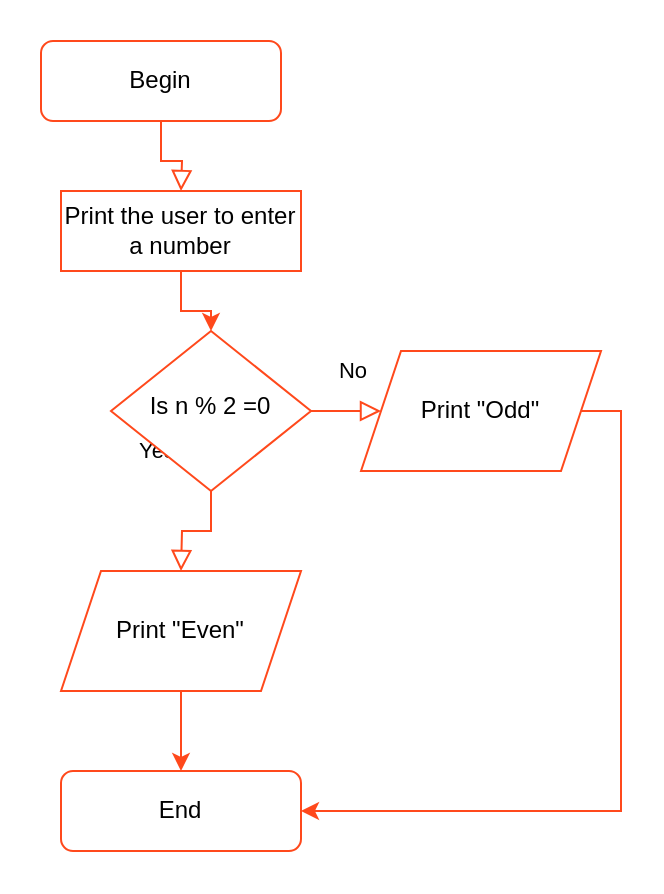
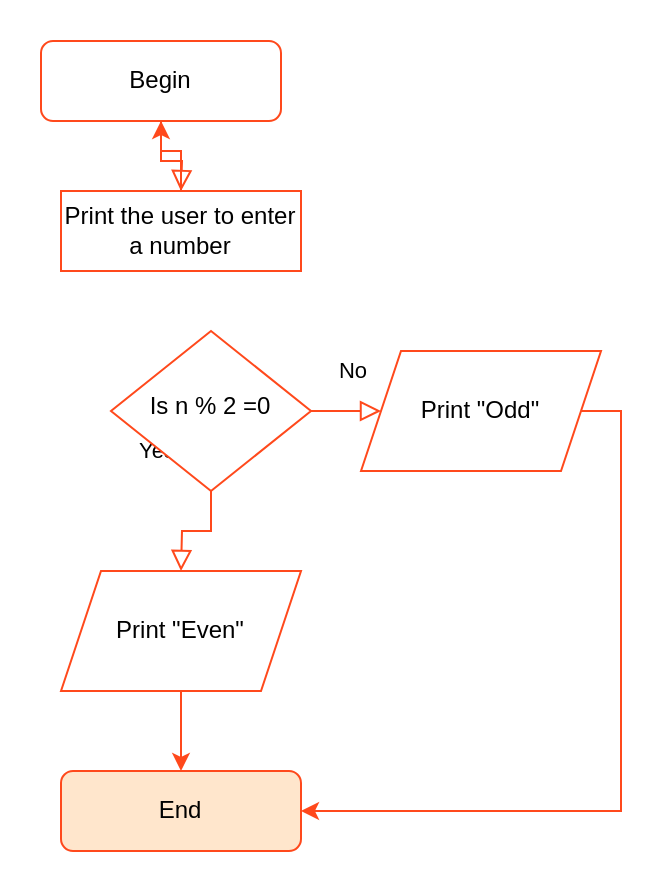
(181, 309) -> (177, 151)
(181, 811) -> (181, 811)
